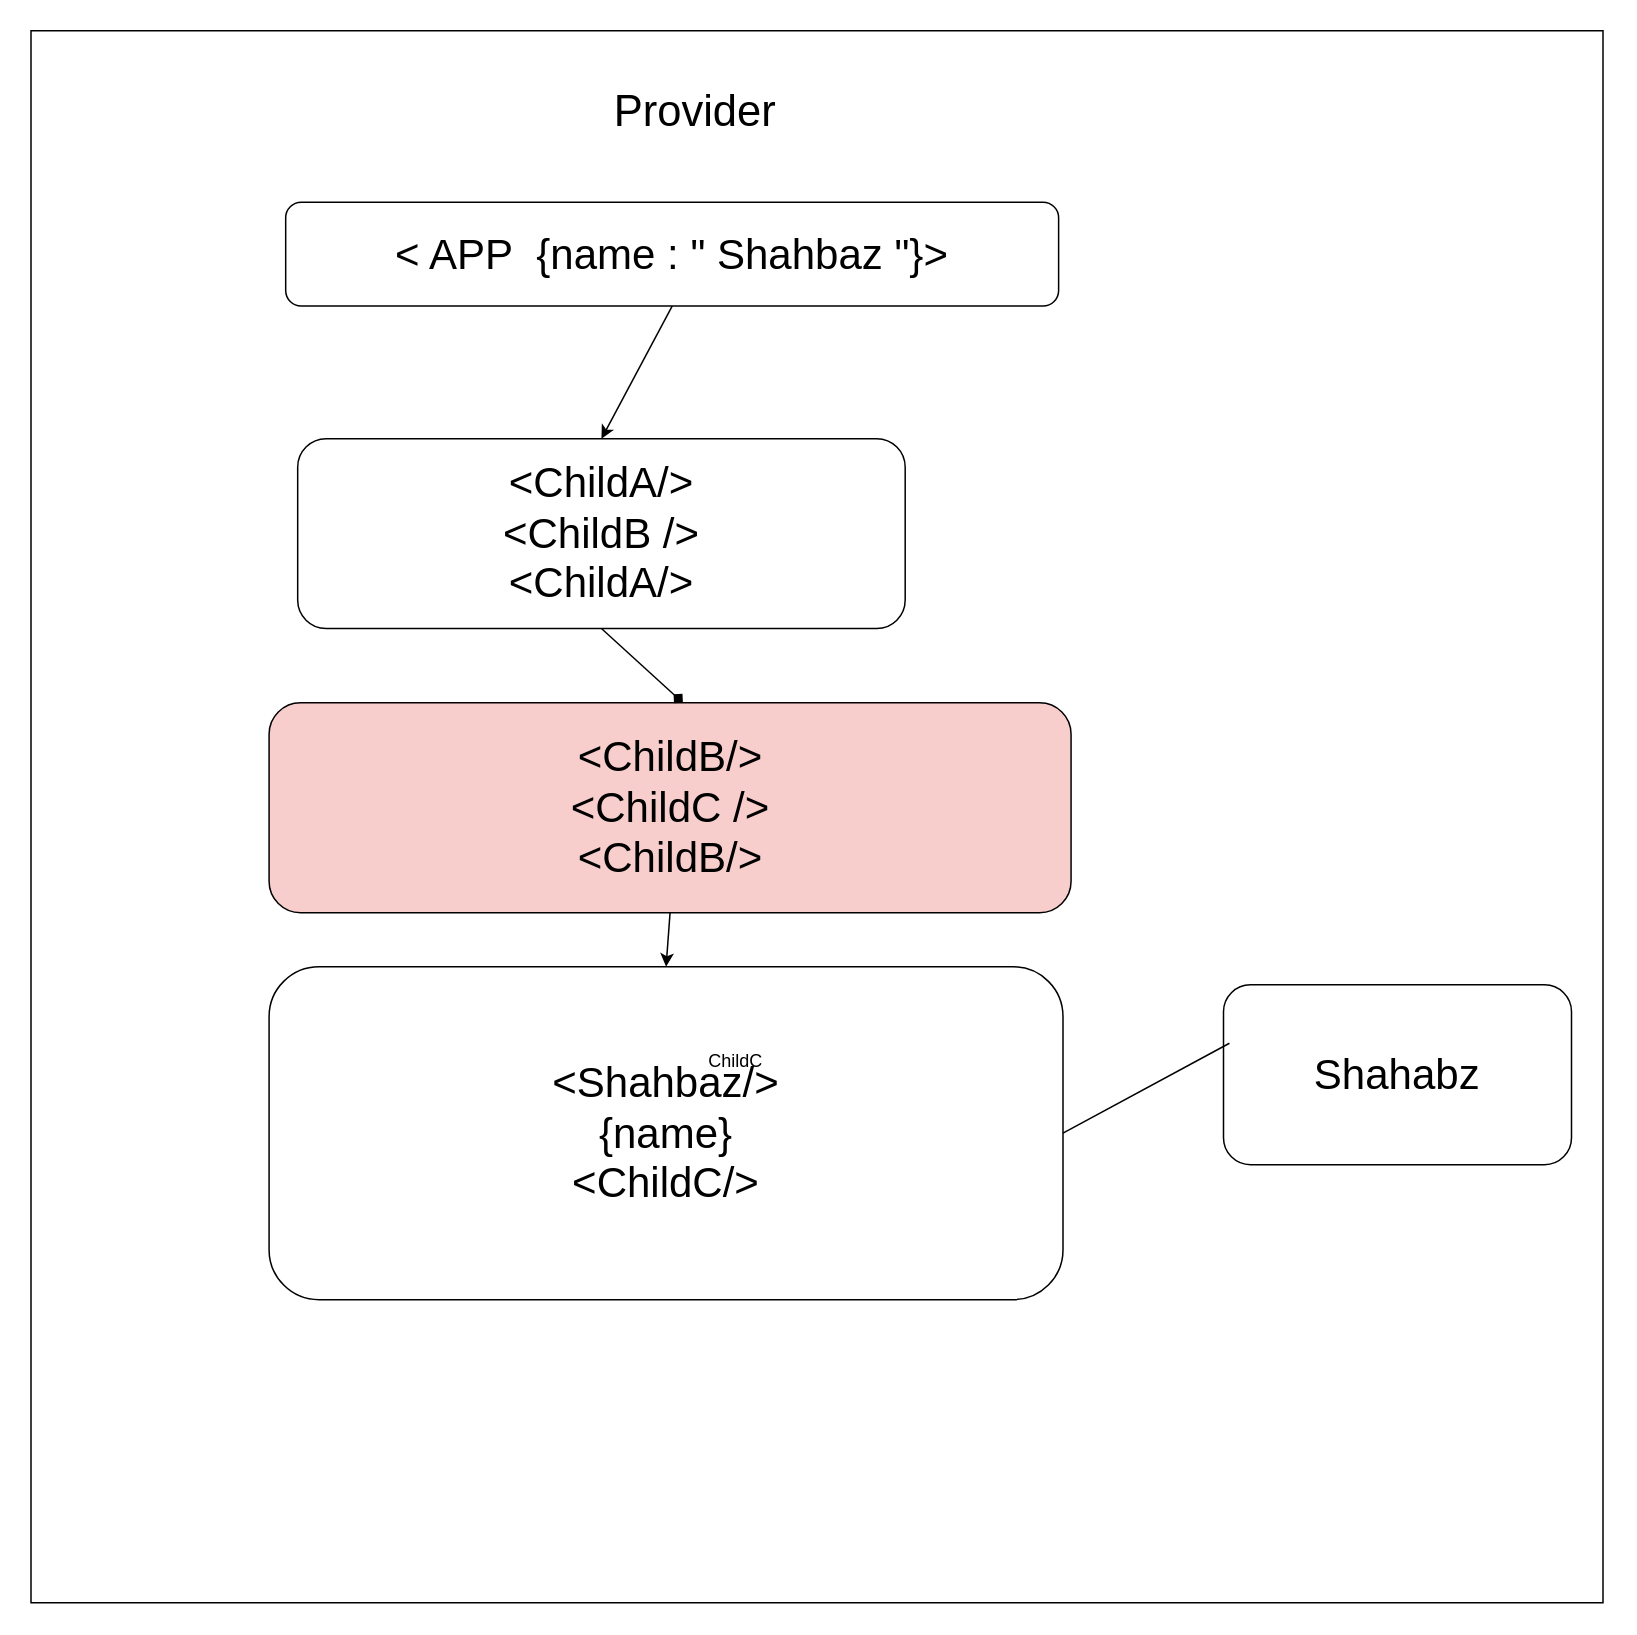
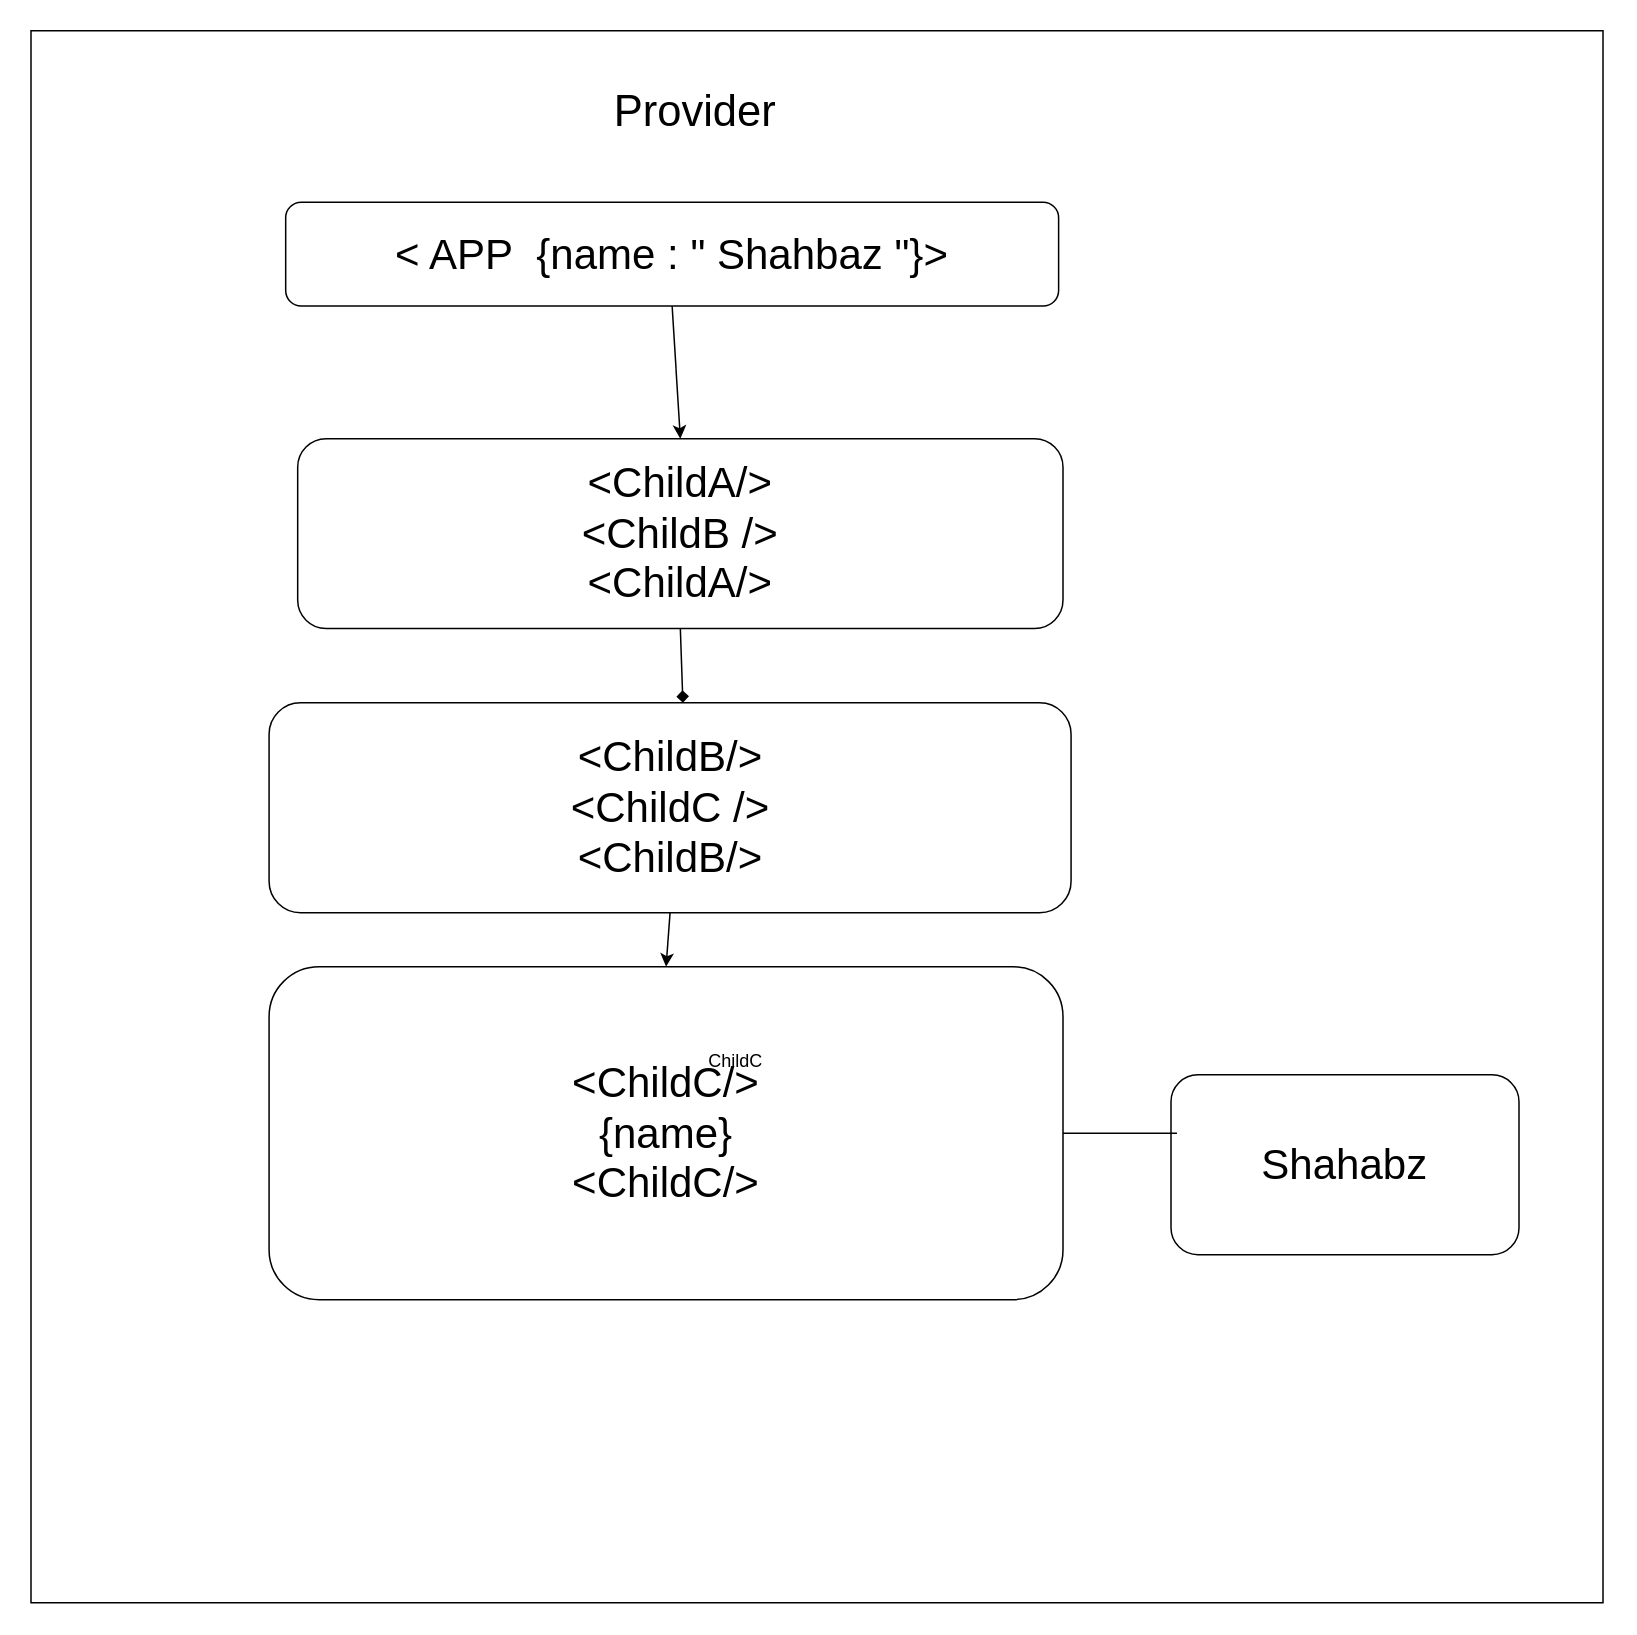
(601, 534) -> (680, 534)
(670, 808) -> (670, 808)
(1397, 1075) -> (1345, 1165)
(666, 1133) -> (666, 1133)
